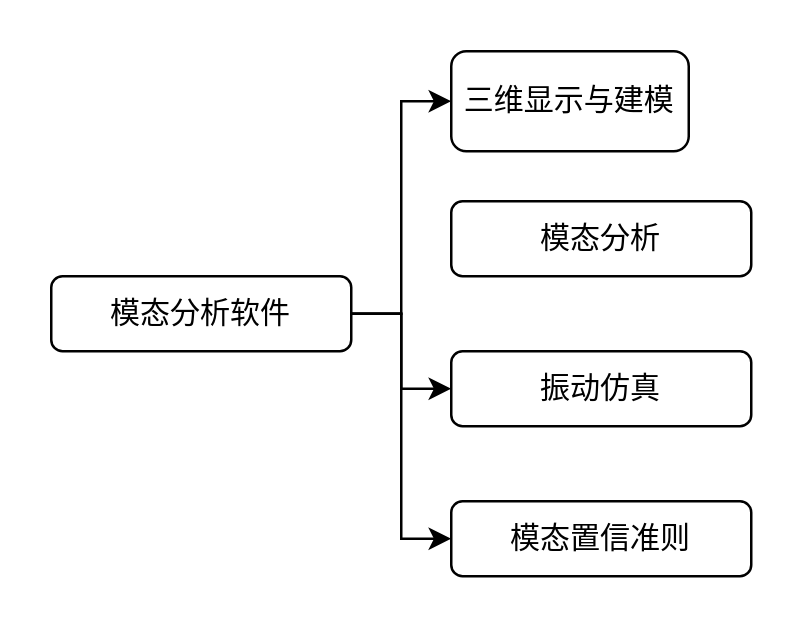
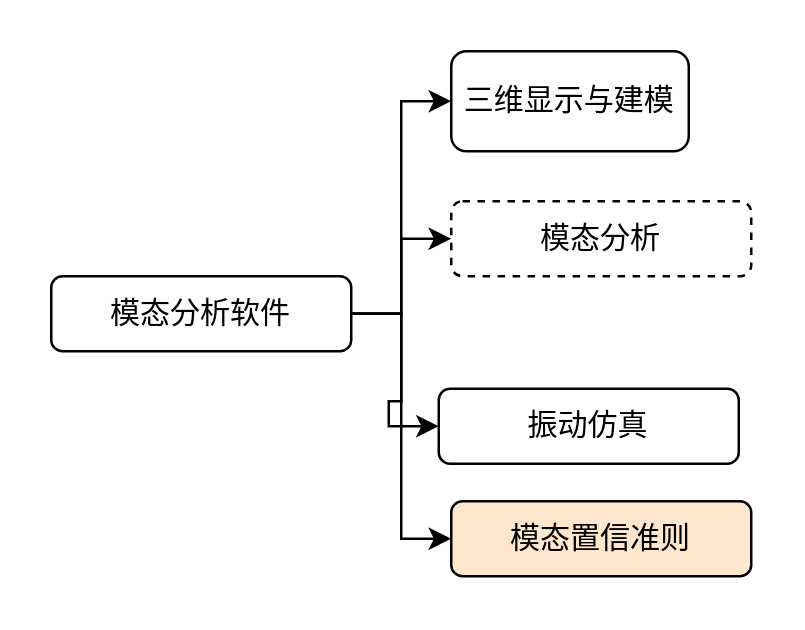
none -> (420, 239)
(601, 239) -> (601, 239)
(601, 389) -> (589, 426)
(601, 539) -> (601, 539)
